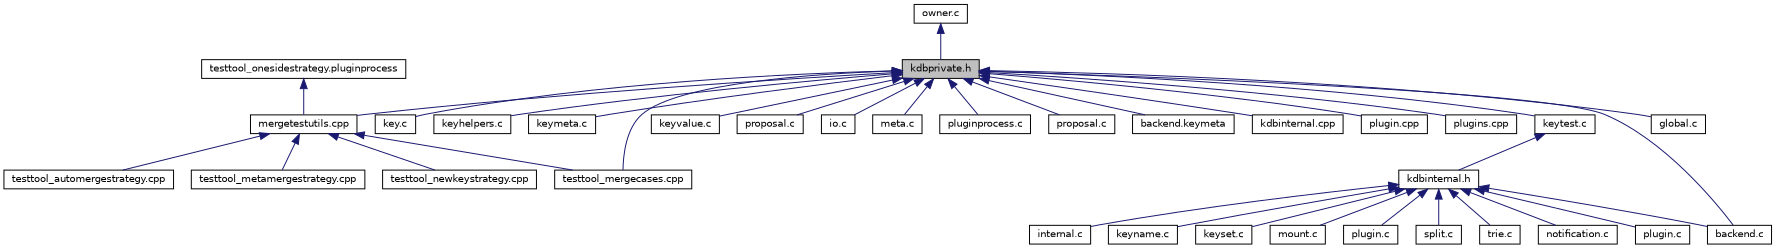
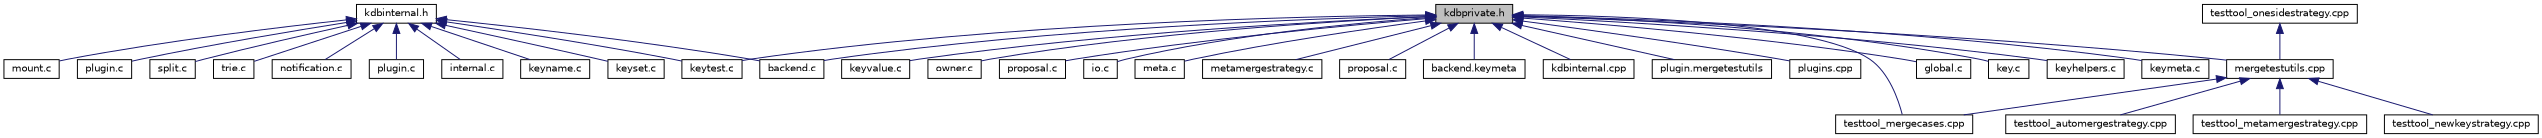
(941, 47) -> (1203, 32)
(304, 69) -> (2280, 14)
(985, 124) -> (1262, 69)
(1394, 124) -> (1712, 69)
(1497, 154) -> (565, 40)
